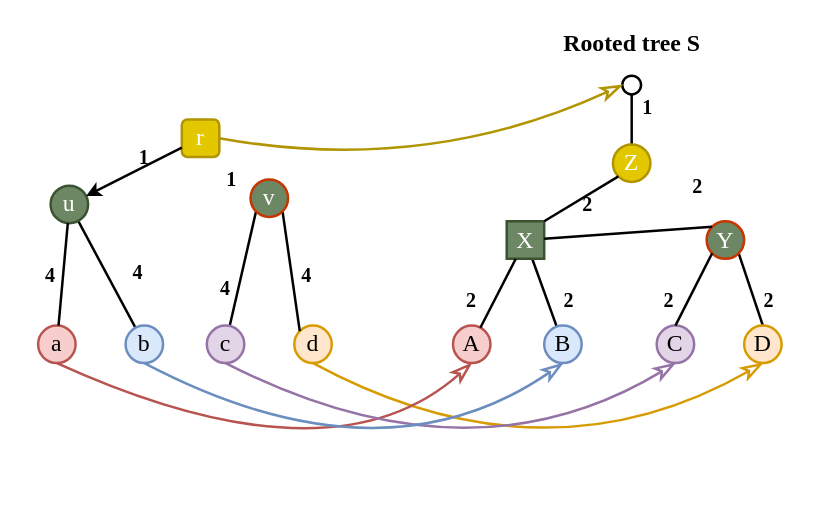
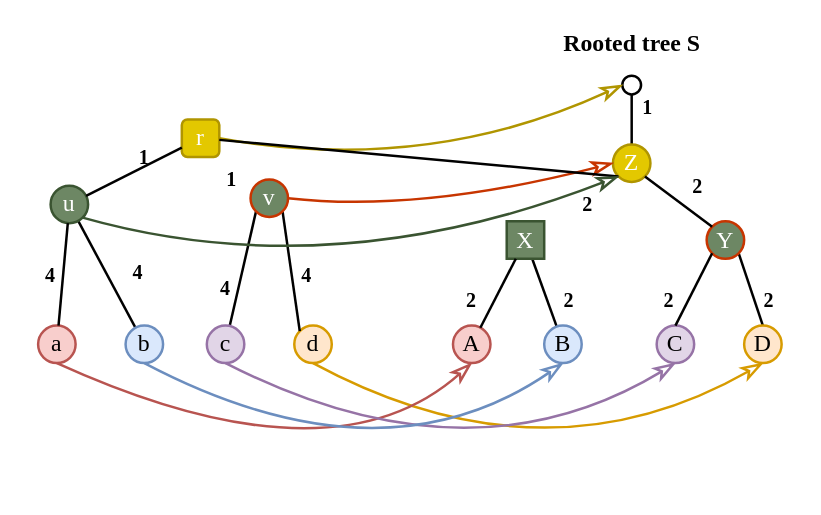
(97, 190) -> (93, 192)
none -> (432, 198)
(581, 199) -> (453, 161)
(628, 233) -> (679, 202)
none -> (345, 243)
